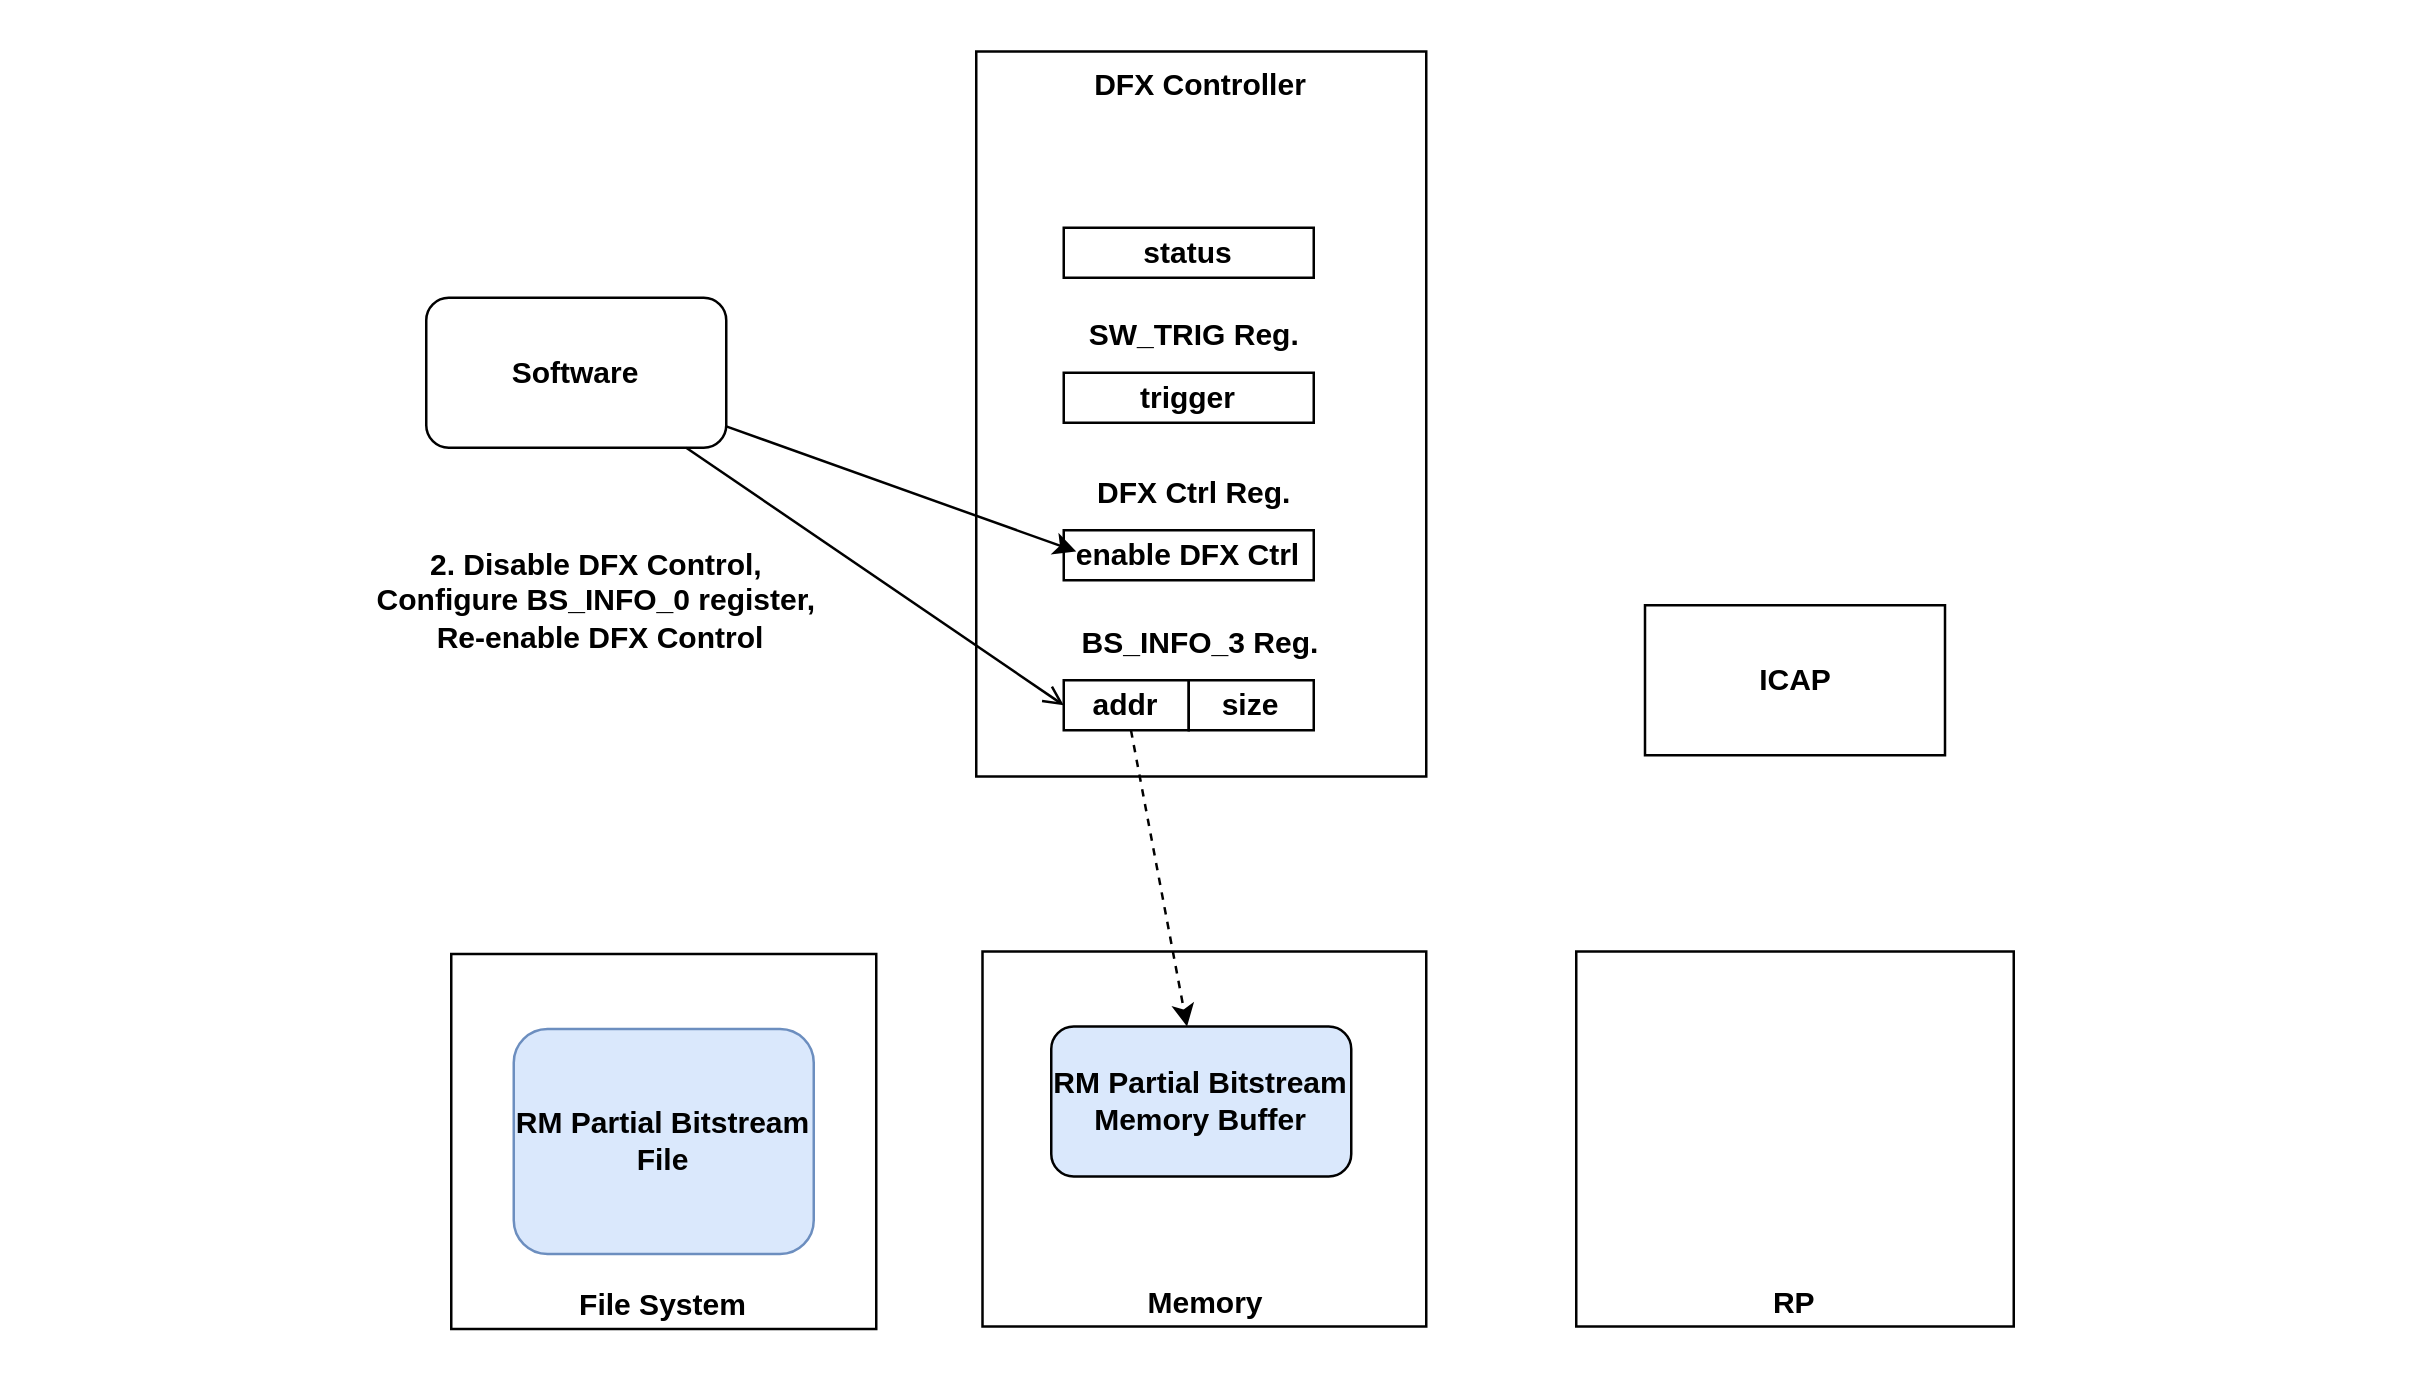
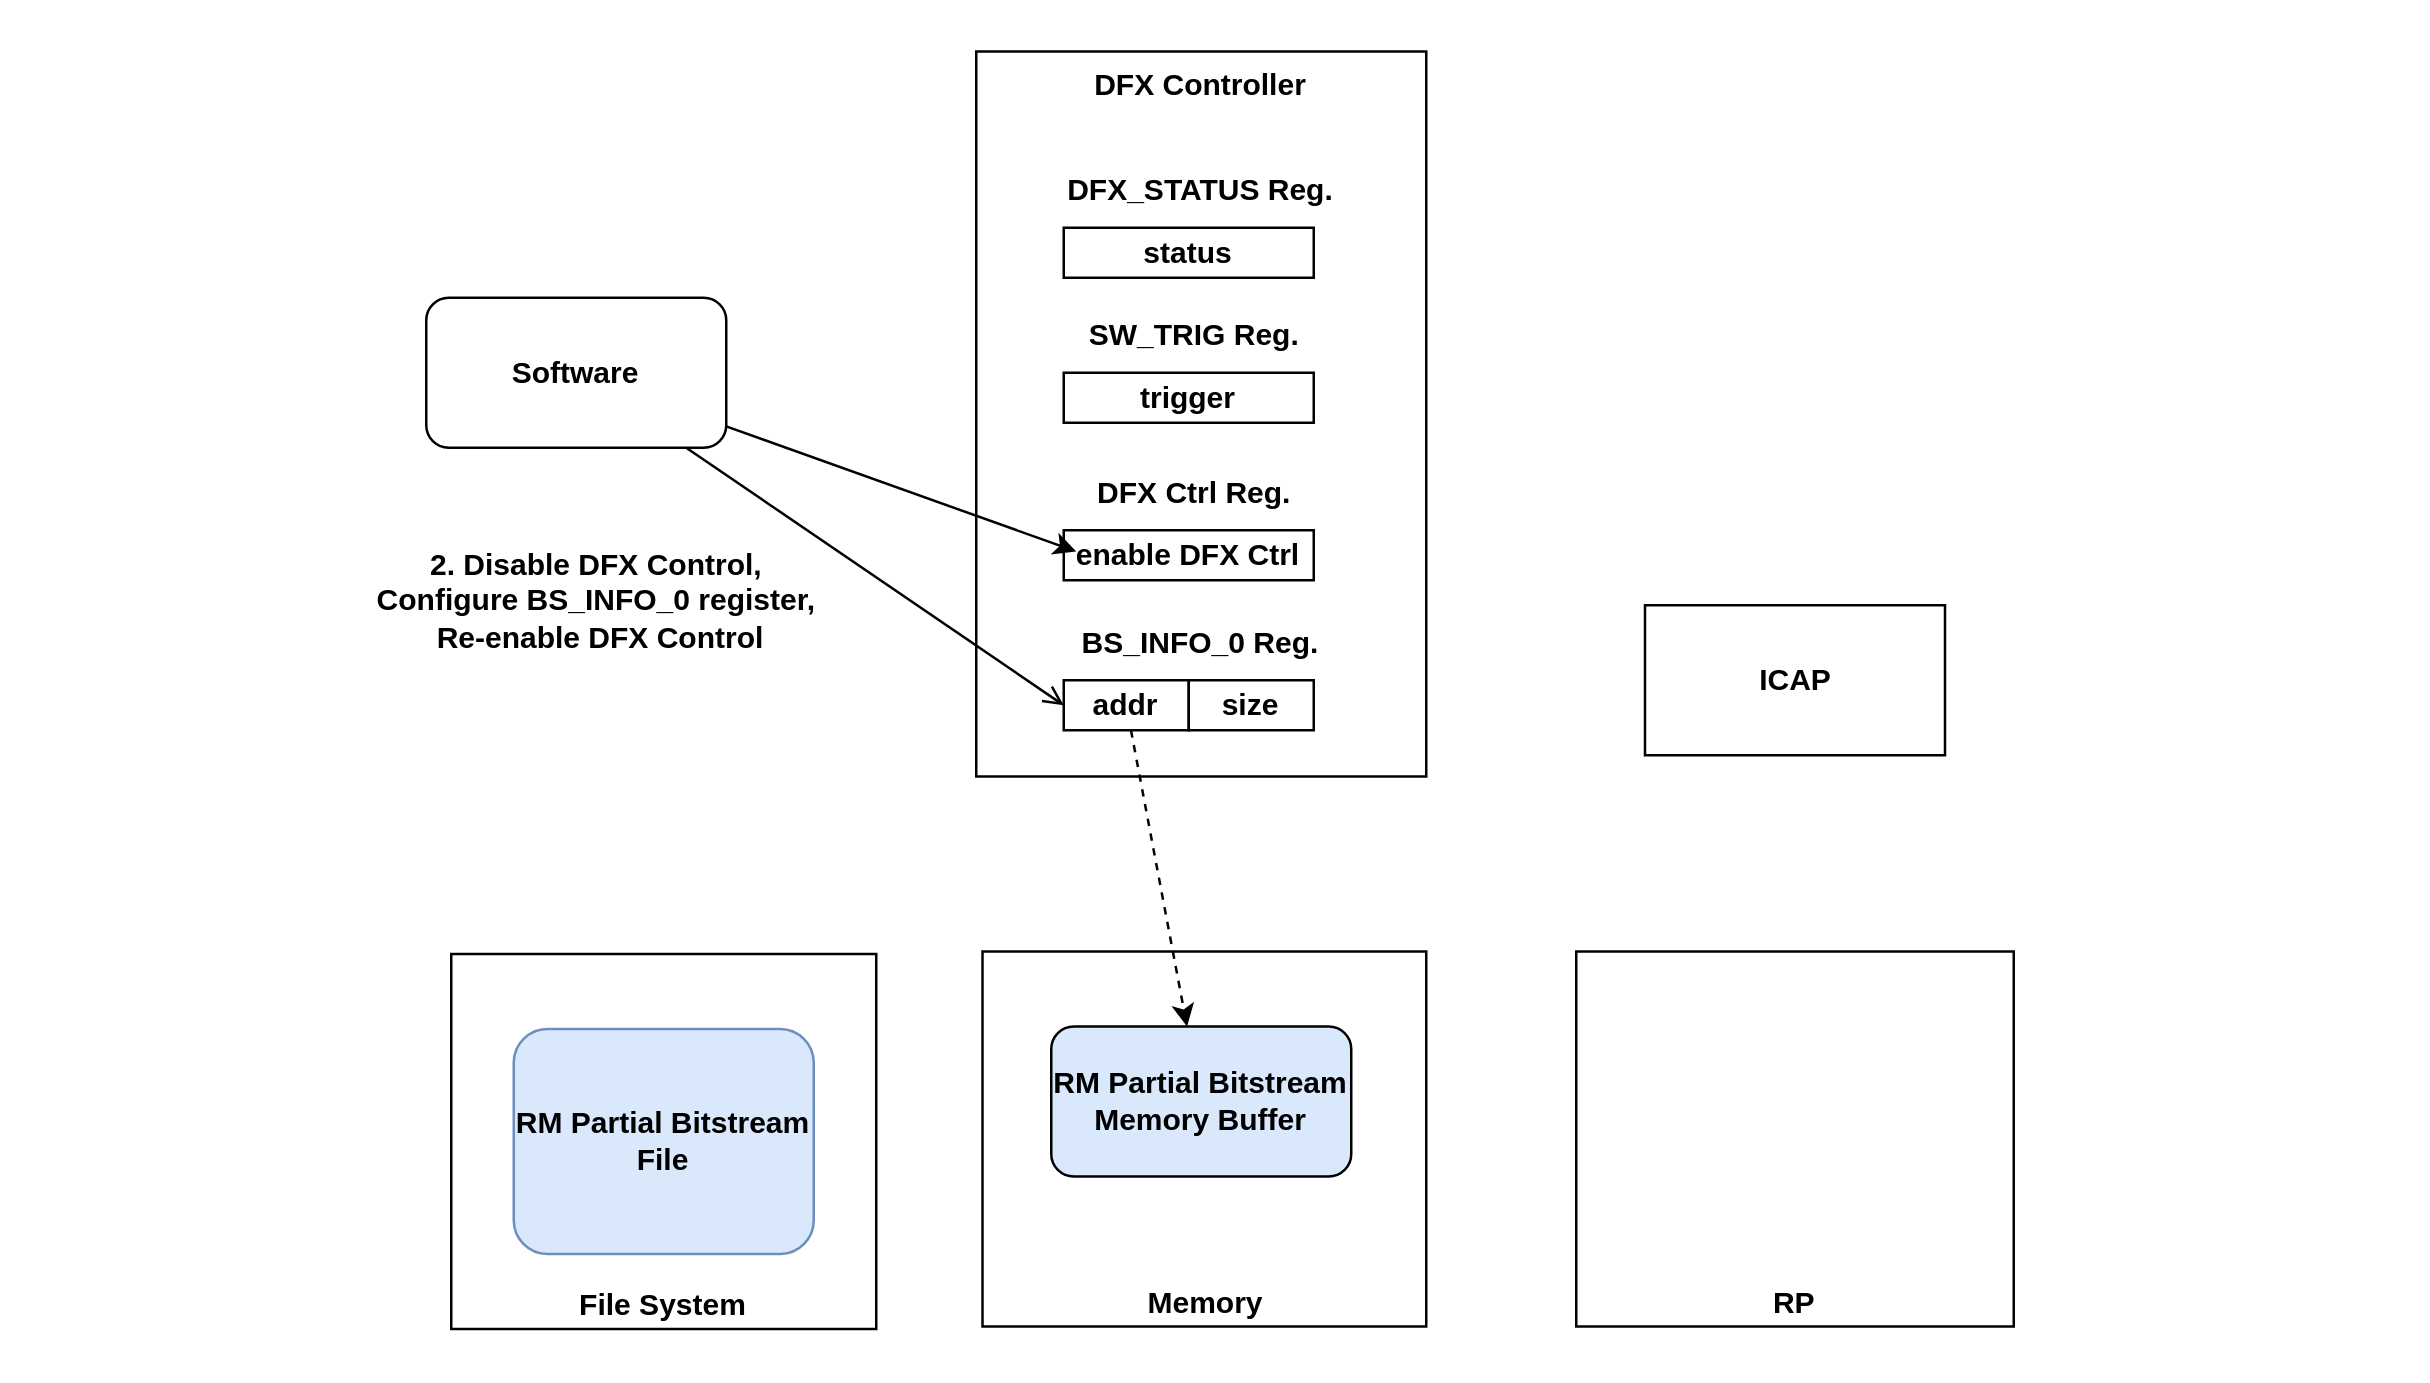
none -> (1201, 190)
(1201, 644) -> (1201, 644)
